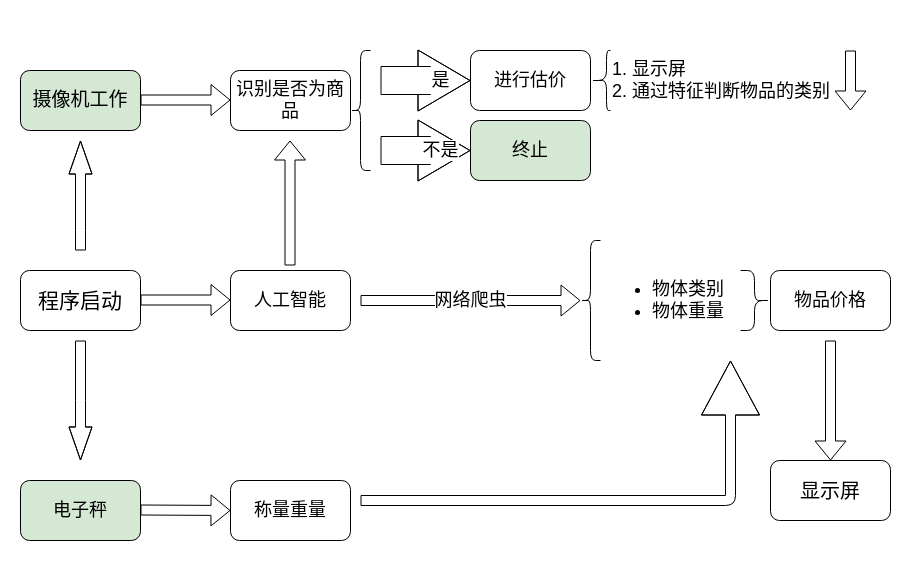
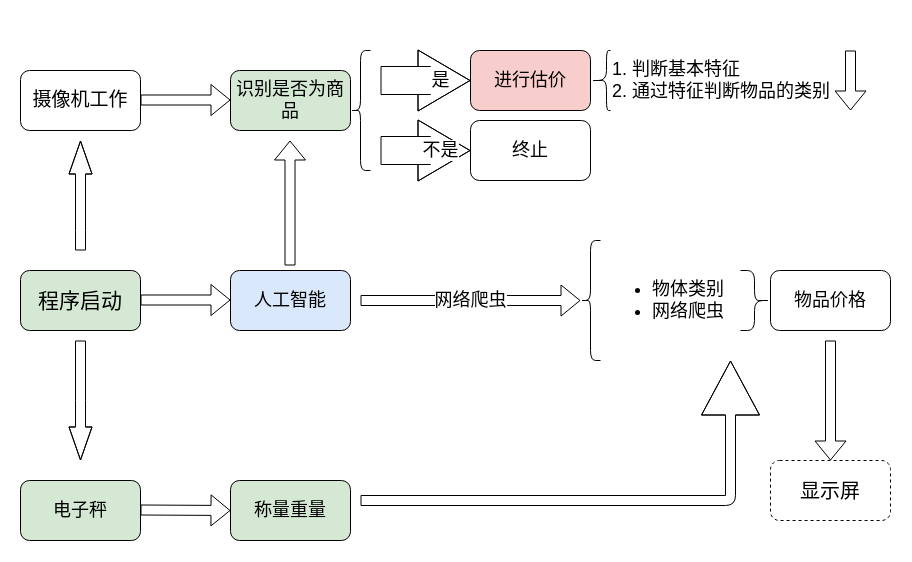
(531, 81) -> (531, 81)
(692, 81) -> (692, 81)
(81, 101) -> (81, 101)
(291, 101) -> (291, 101)
(531, 151) -> (531, 151)
(81, 301) -> (81, 301)
(291, 301) -> (291, 301)
(649, 301) -> (649, 301)
(831, 491) -> (831, 491)
(291, 511) -> (291, 511)
